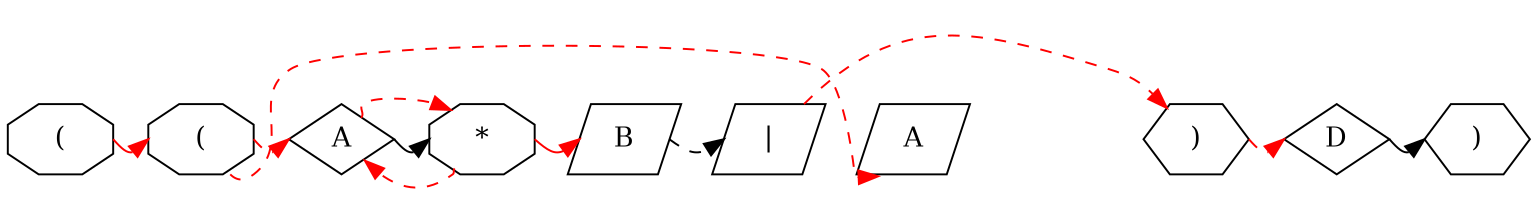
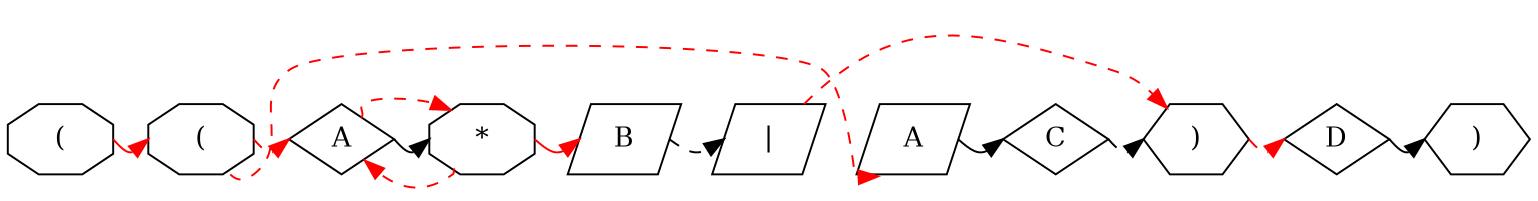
none -> (1056, 139)
